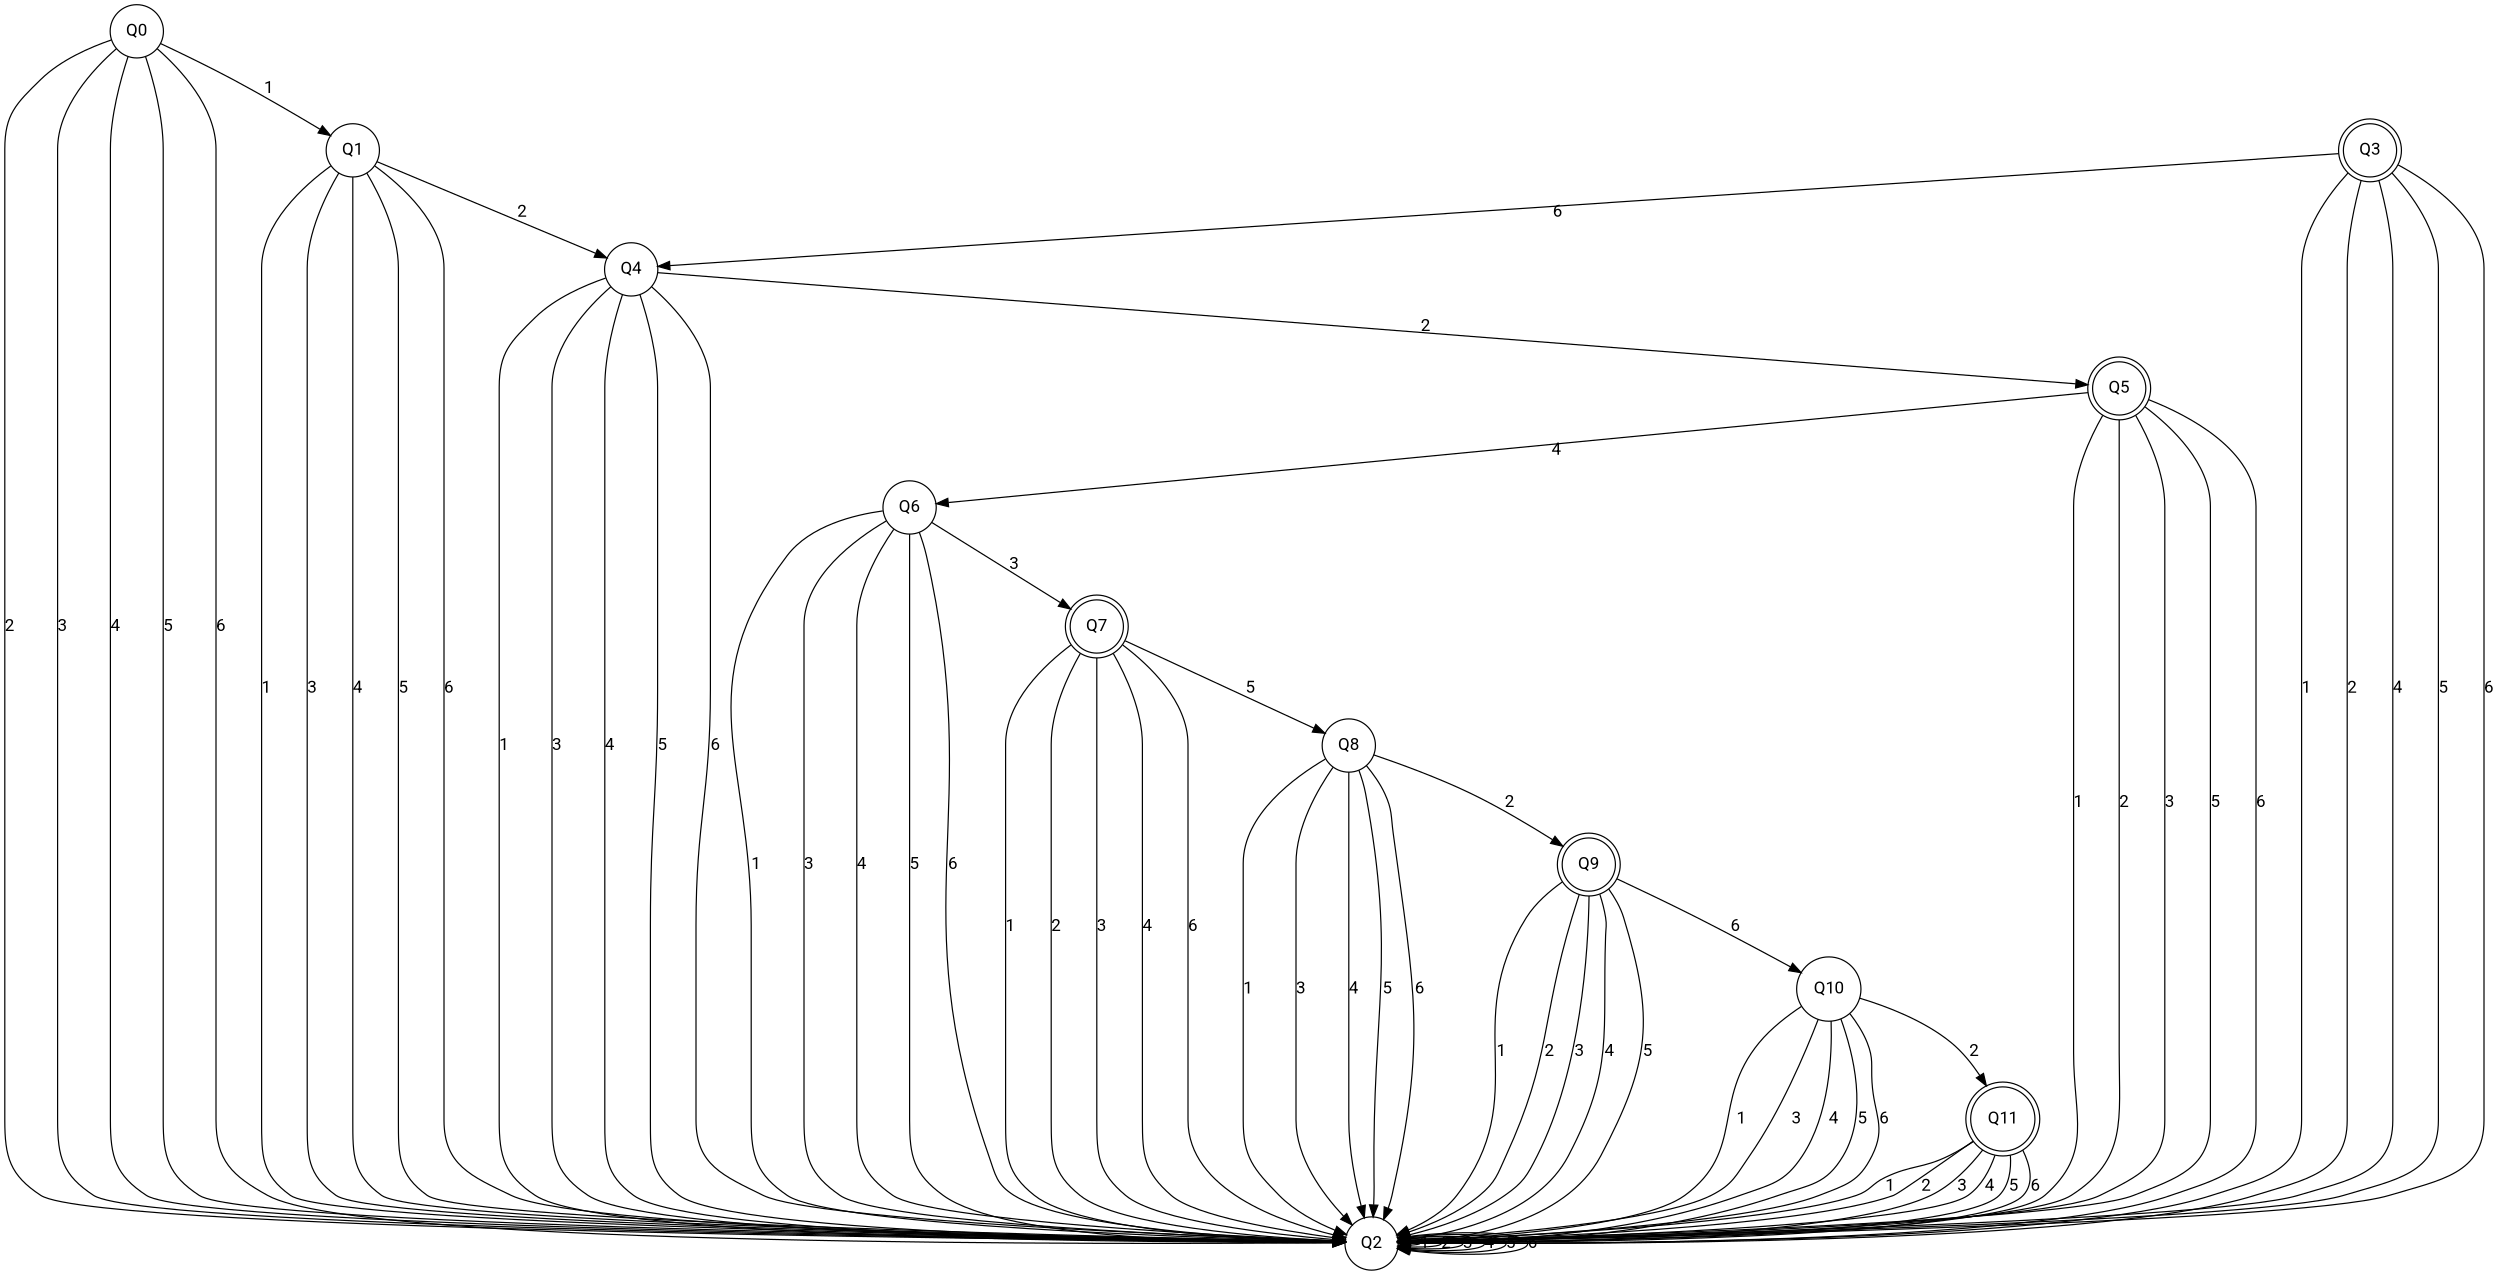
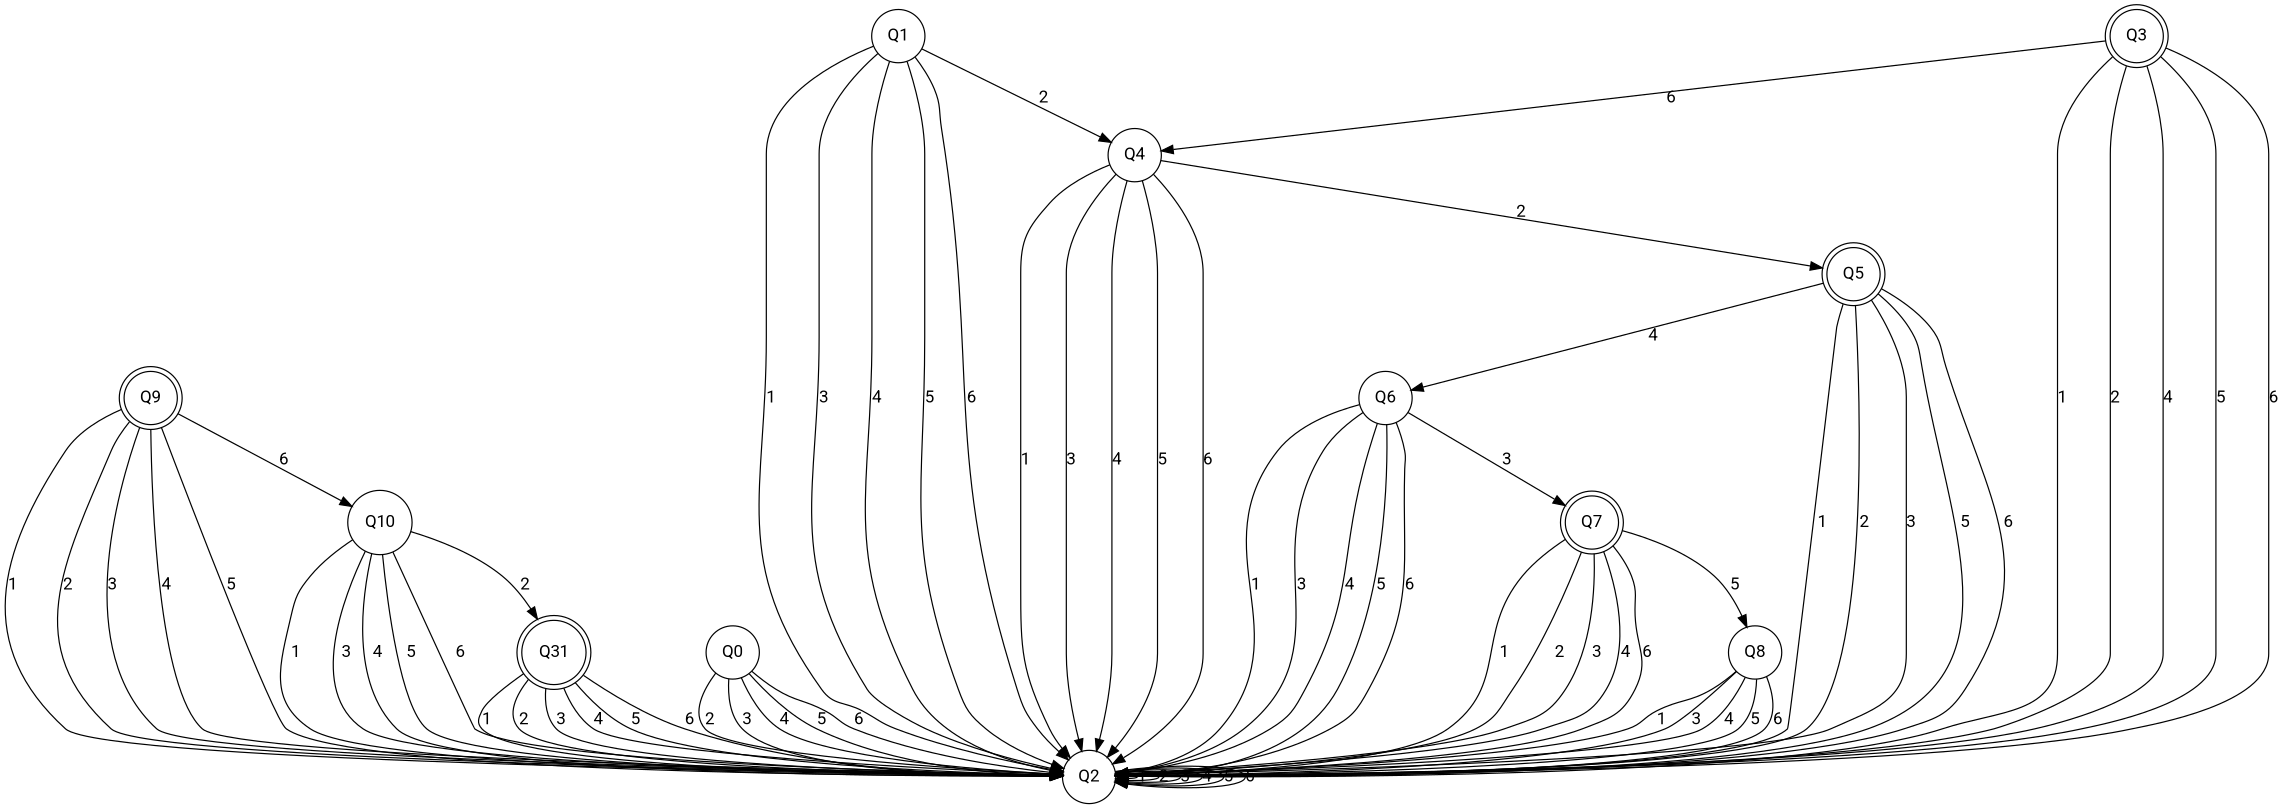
(242, 84) -> none
(1466, 791) -> none
(2003, 1119) -> (554, 652)
